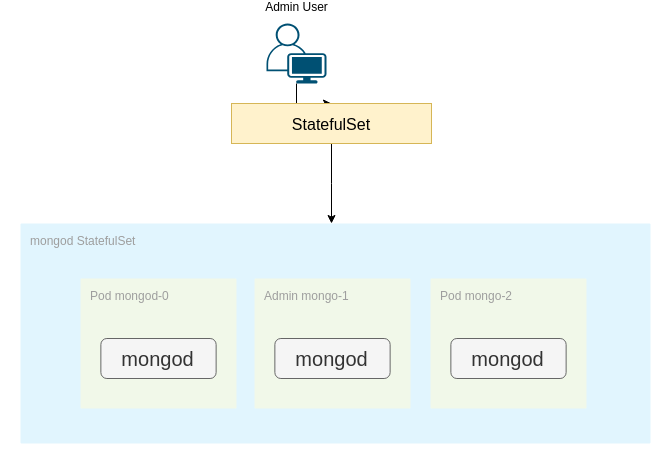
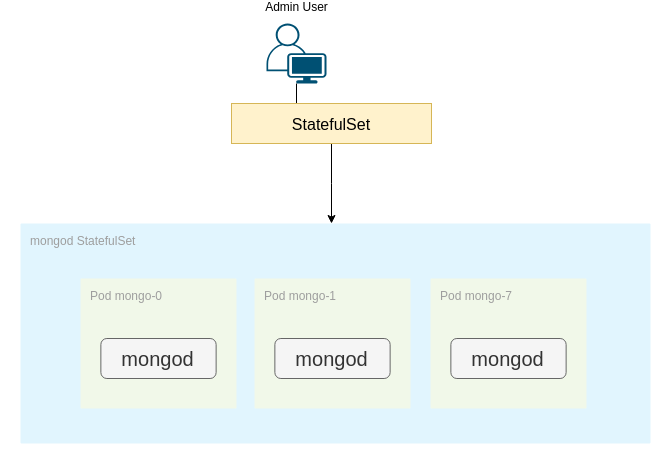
(323, 104) -> (326, 104)
(129, 297) -> (126, 297)
(305, 297) -> (300, 297)
(476, 297) -> (476, 297)
